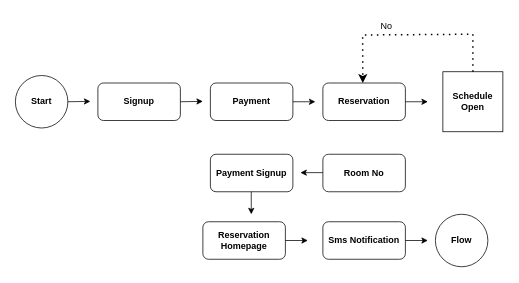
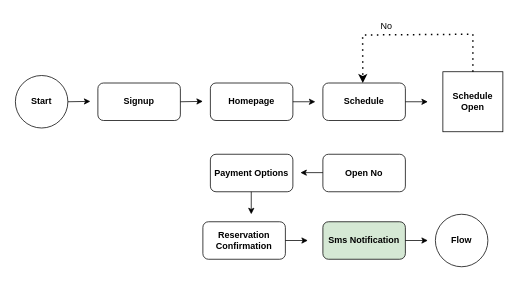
(252, 102) -> (252, 102)
(364, 102) -> (364, 102)
(252, 173) -> (252, 173)
(364, 173) -> (364, 173)
(244, 240) -> (244, 240)
(364, 240) -> (364, 240)
